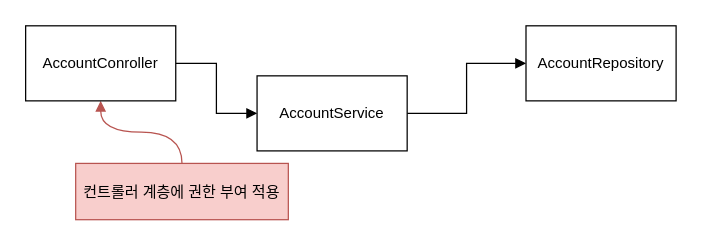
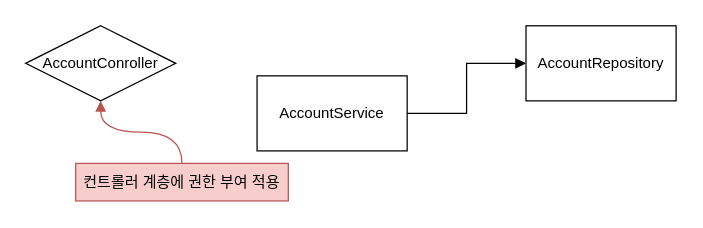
(101, 63) -> (101, 63)
(216, 83) -> none
(182, 191) -> (182, 182)
